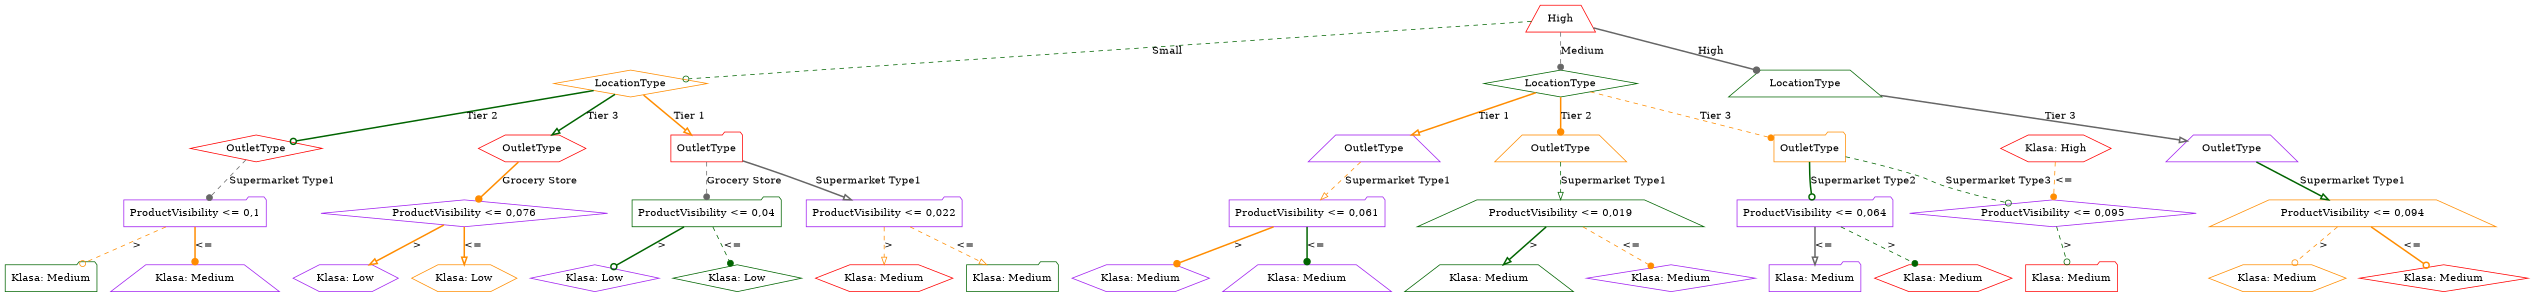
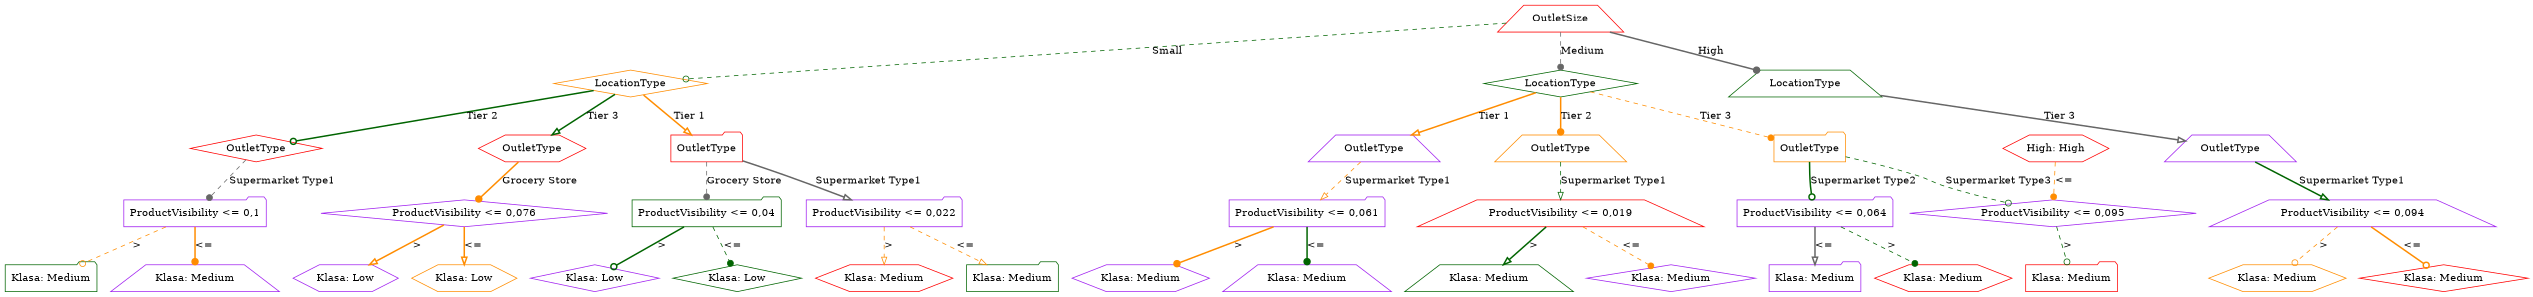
(1561, 19) -> (1561, 19)
(2056, 148) -> (2056, 148)
(1561, 213) -> (1561, 213)
(2353, 213) -> (2353, 213)
